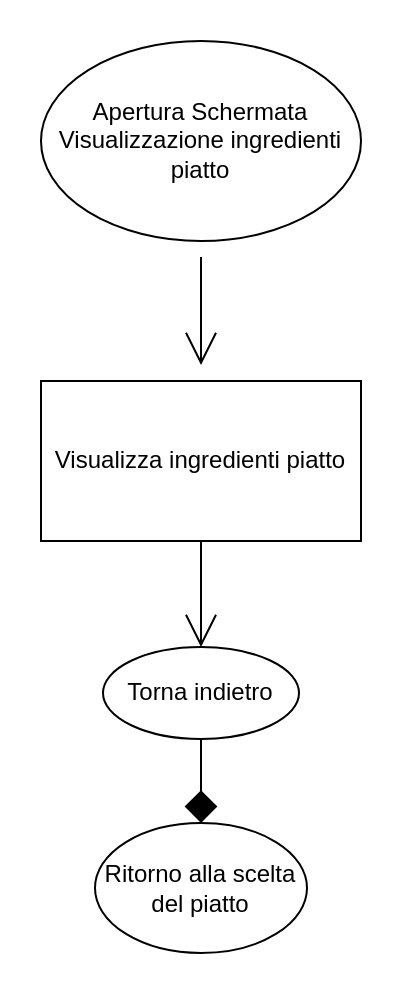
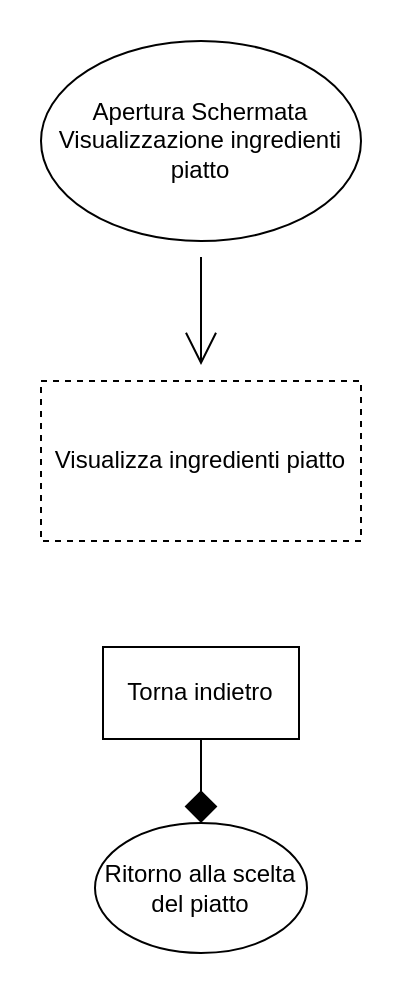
(201, 461) -> (201, 461)
(201, 592) -> none
(201, 693) -> (201, 693)
